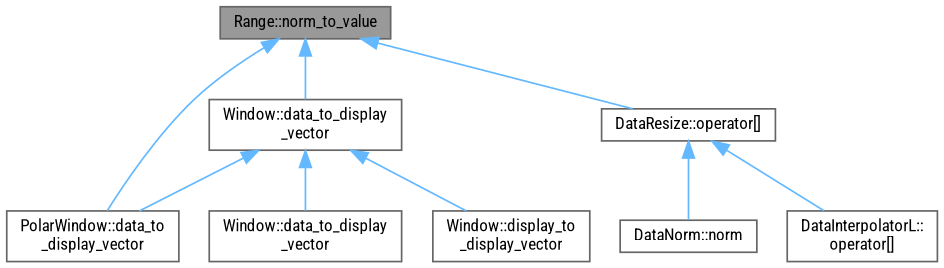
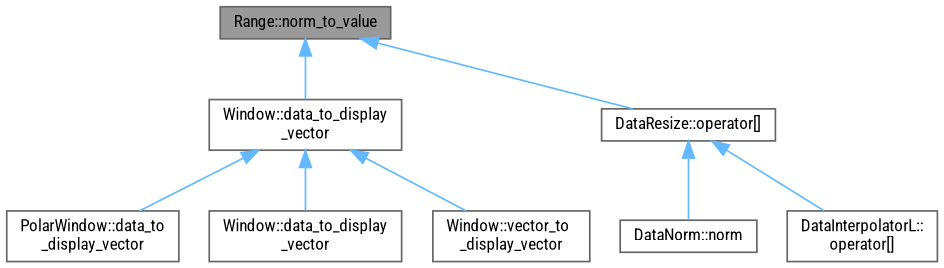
(175, 119) -> none
(511, 236) -> (511, 236)
